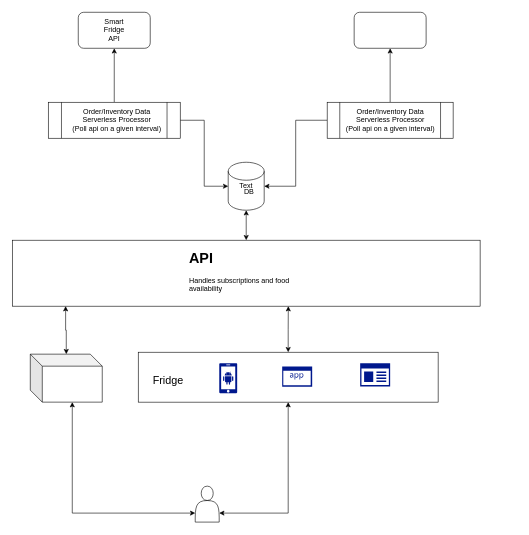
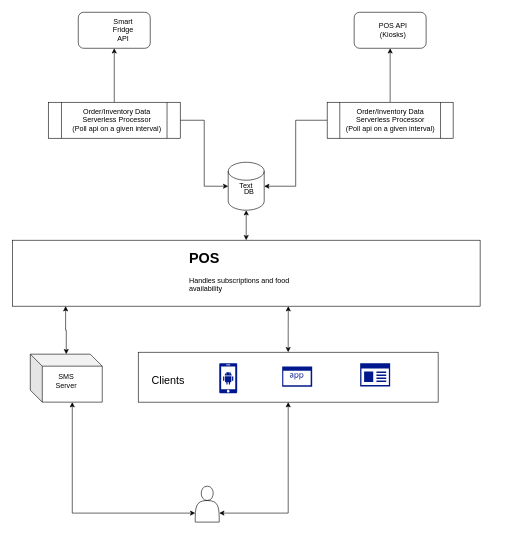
(114, 30) -> (123, 30)
none -> (393, 30)
(244, 253) -> (244, 253)
none -> (66, 381)
(168, 381) -> (168, 381)
